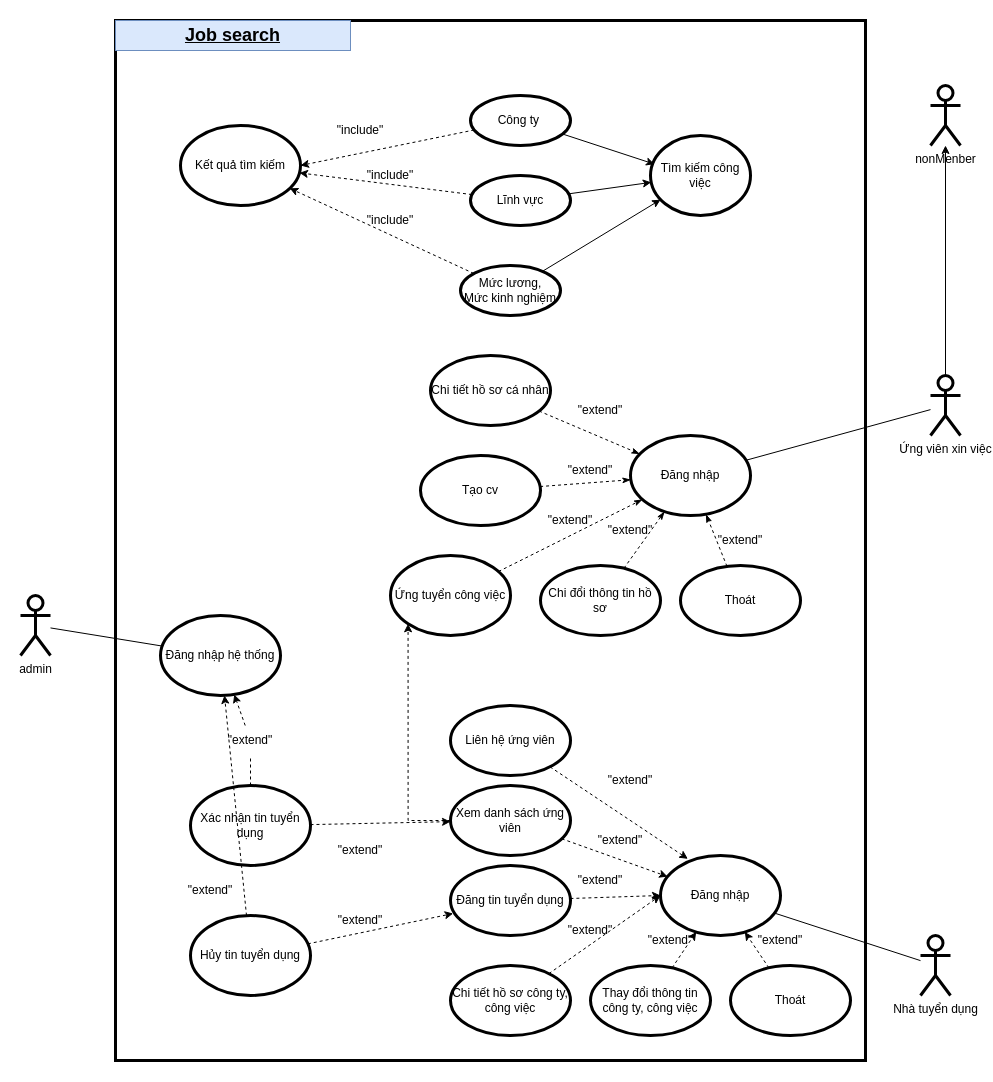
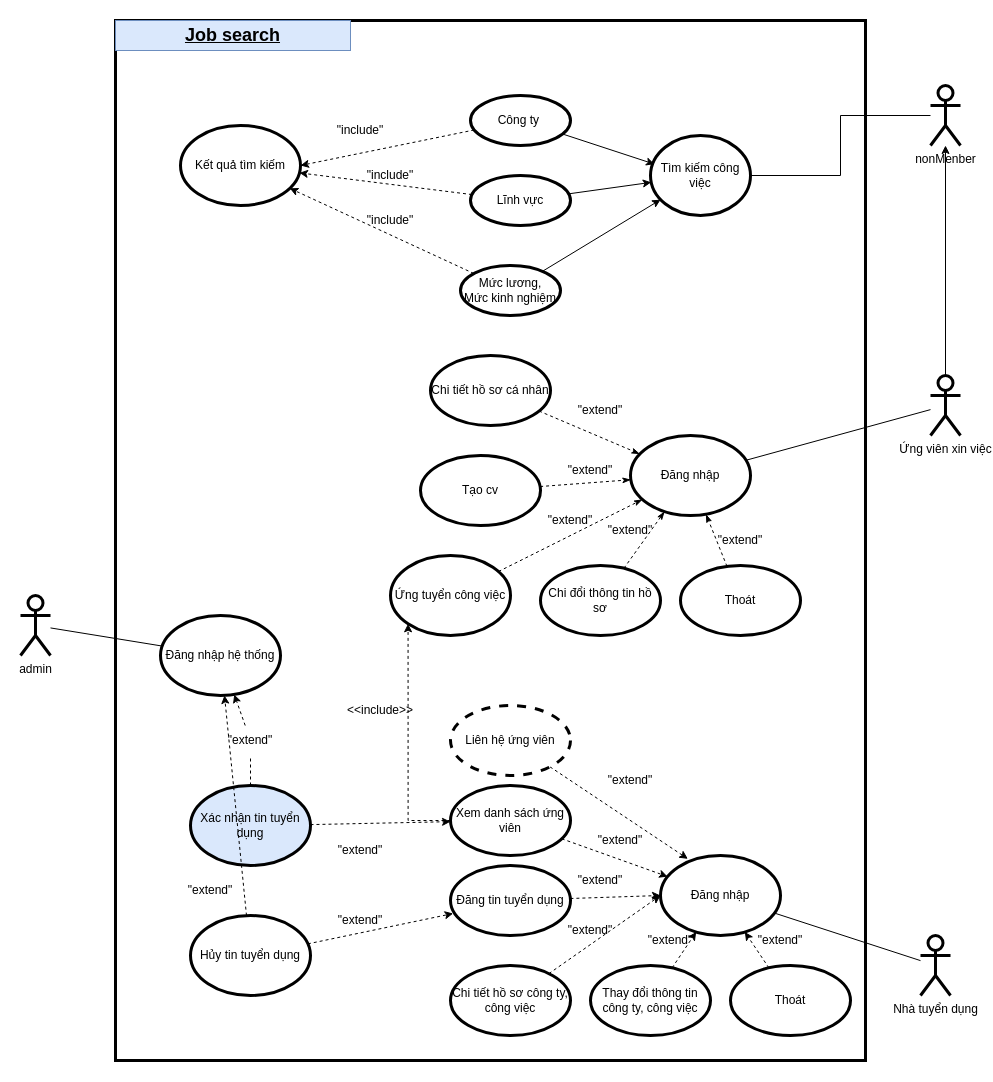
none -> (841, 146)
none -> (381, 711)
(511, 741) -> (511, 741)
(251, 826) -> (251, 826)
